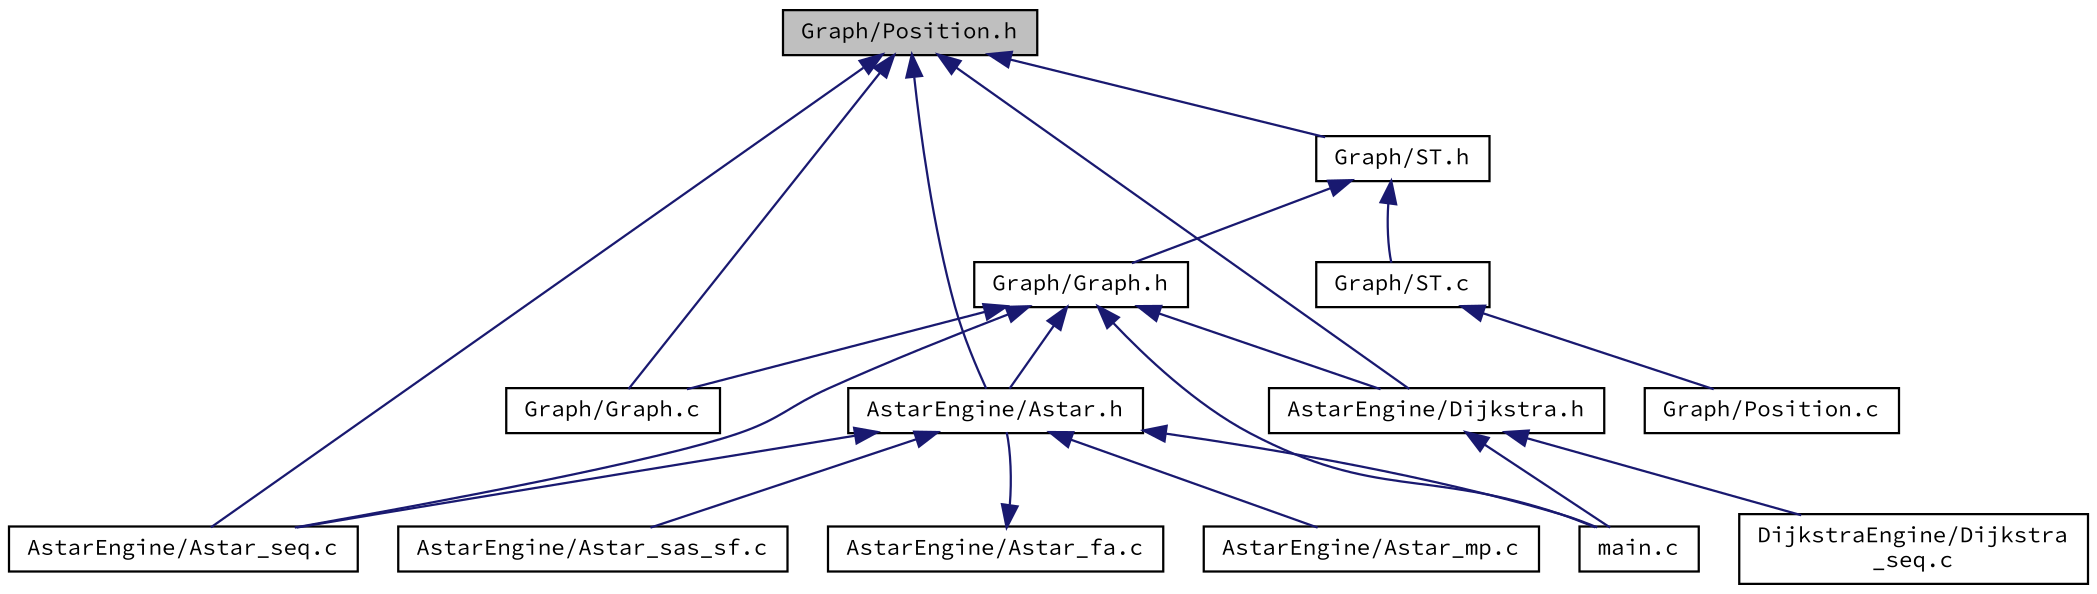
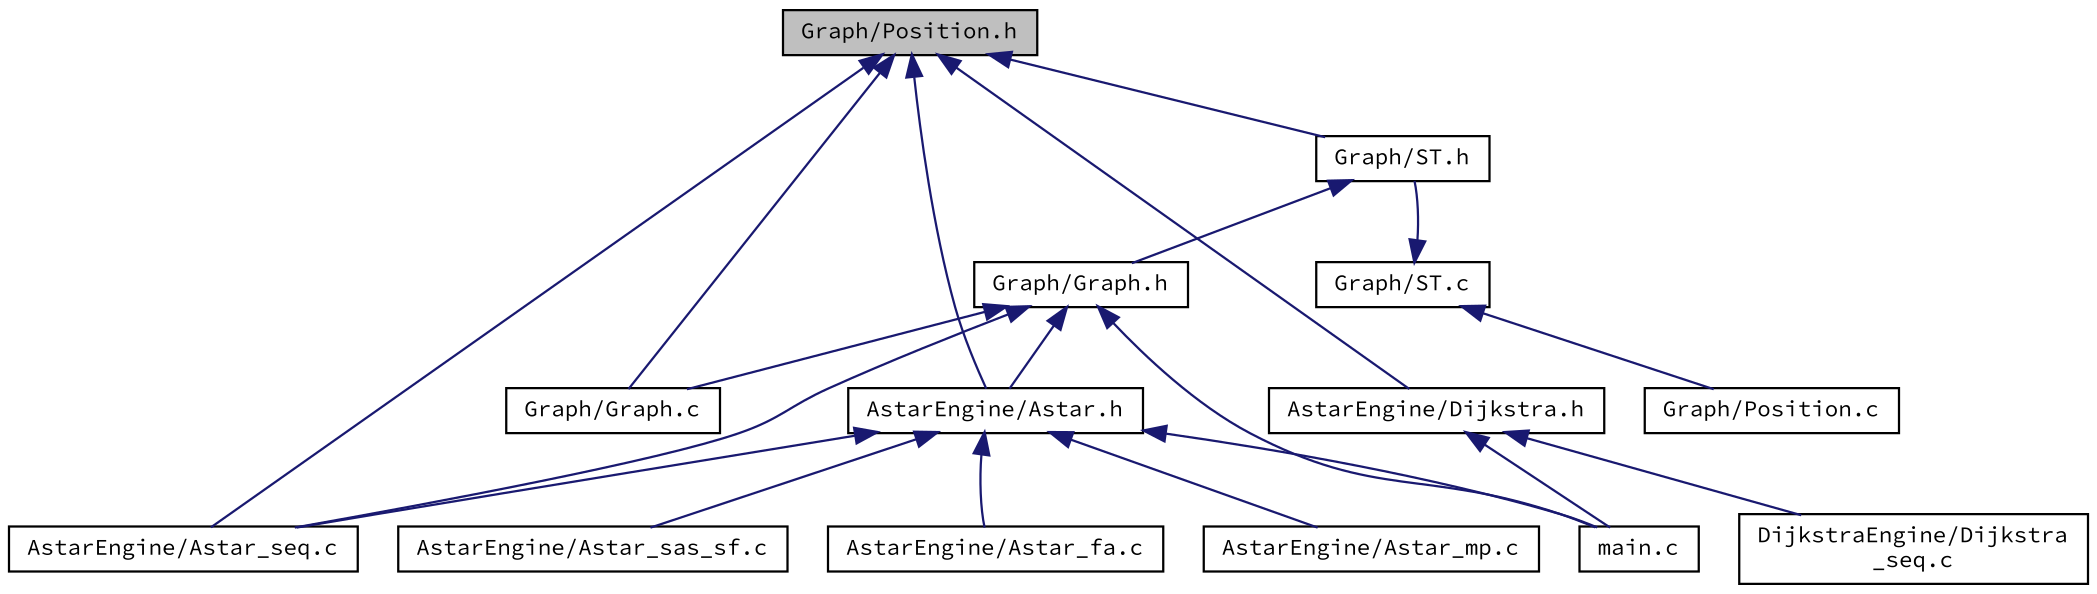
(1388, 233) -> (1418, 211)
(1270, 351) -> none
(1011, 468) -> (981, 491)
